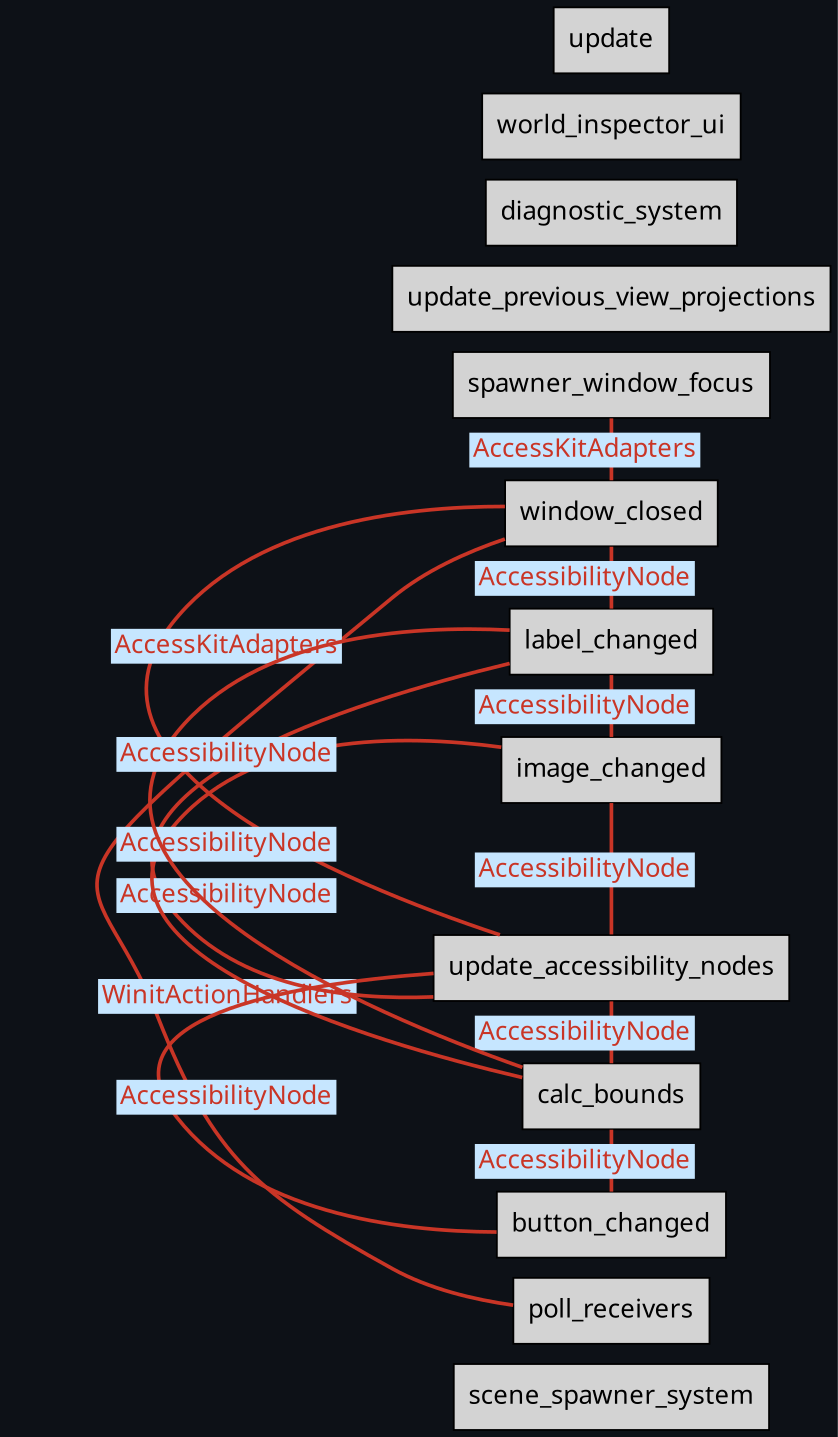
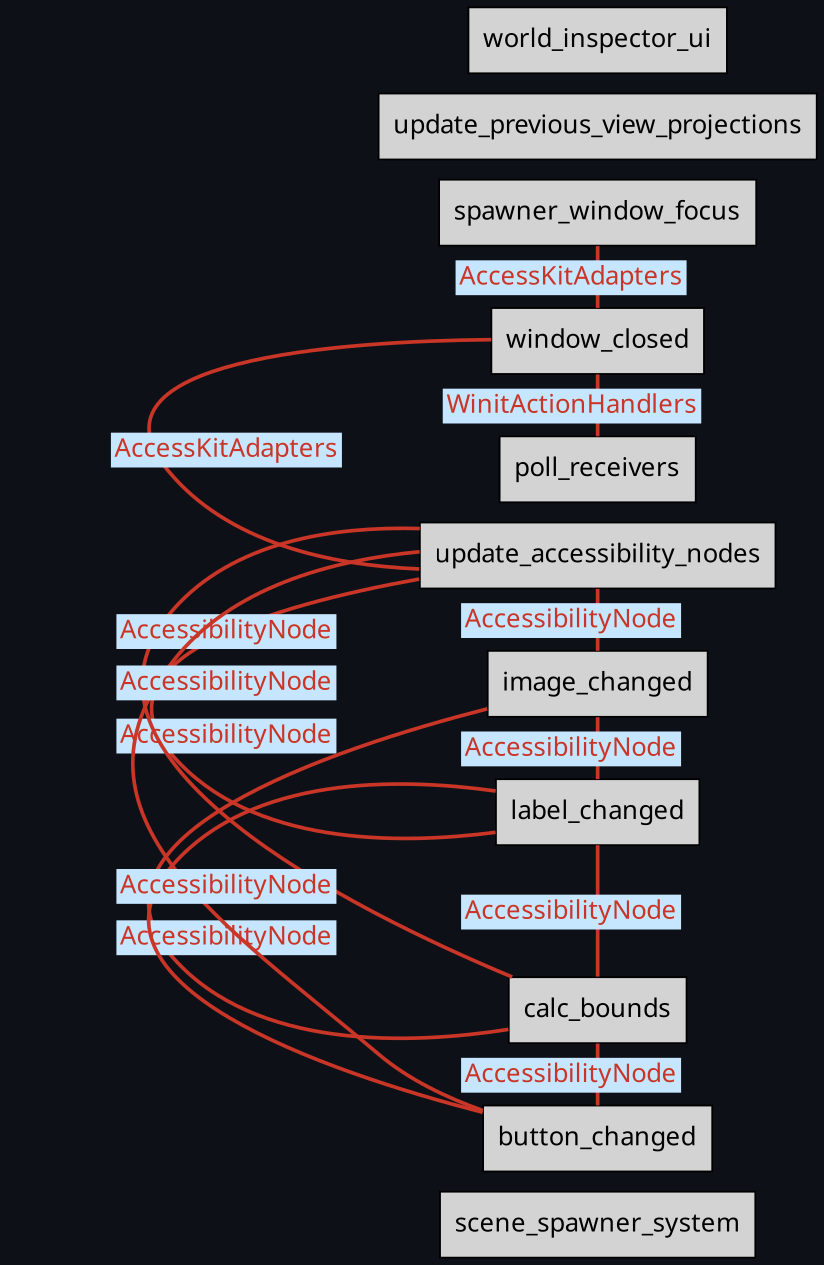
(611, 40) -> none
(611, 213) -> none
(611, 578) -> (187, 987)
